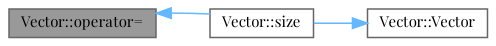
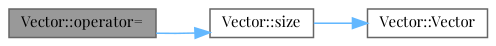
(191, 13) -> (176, 33)
